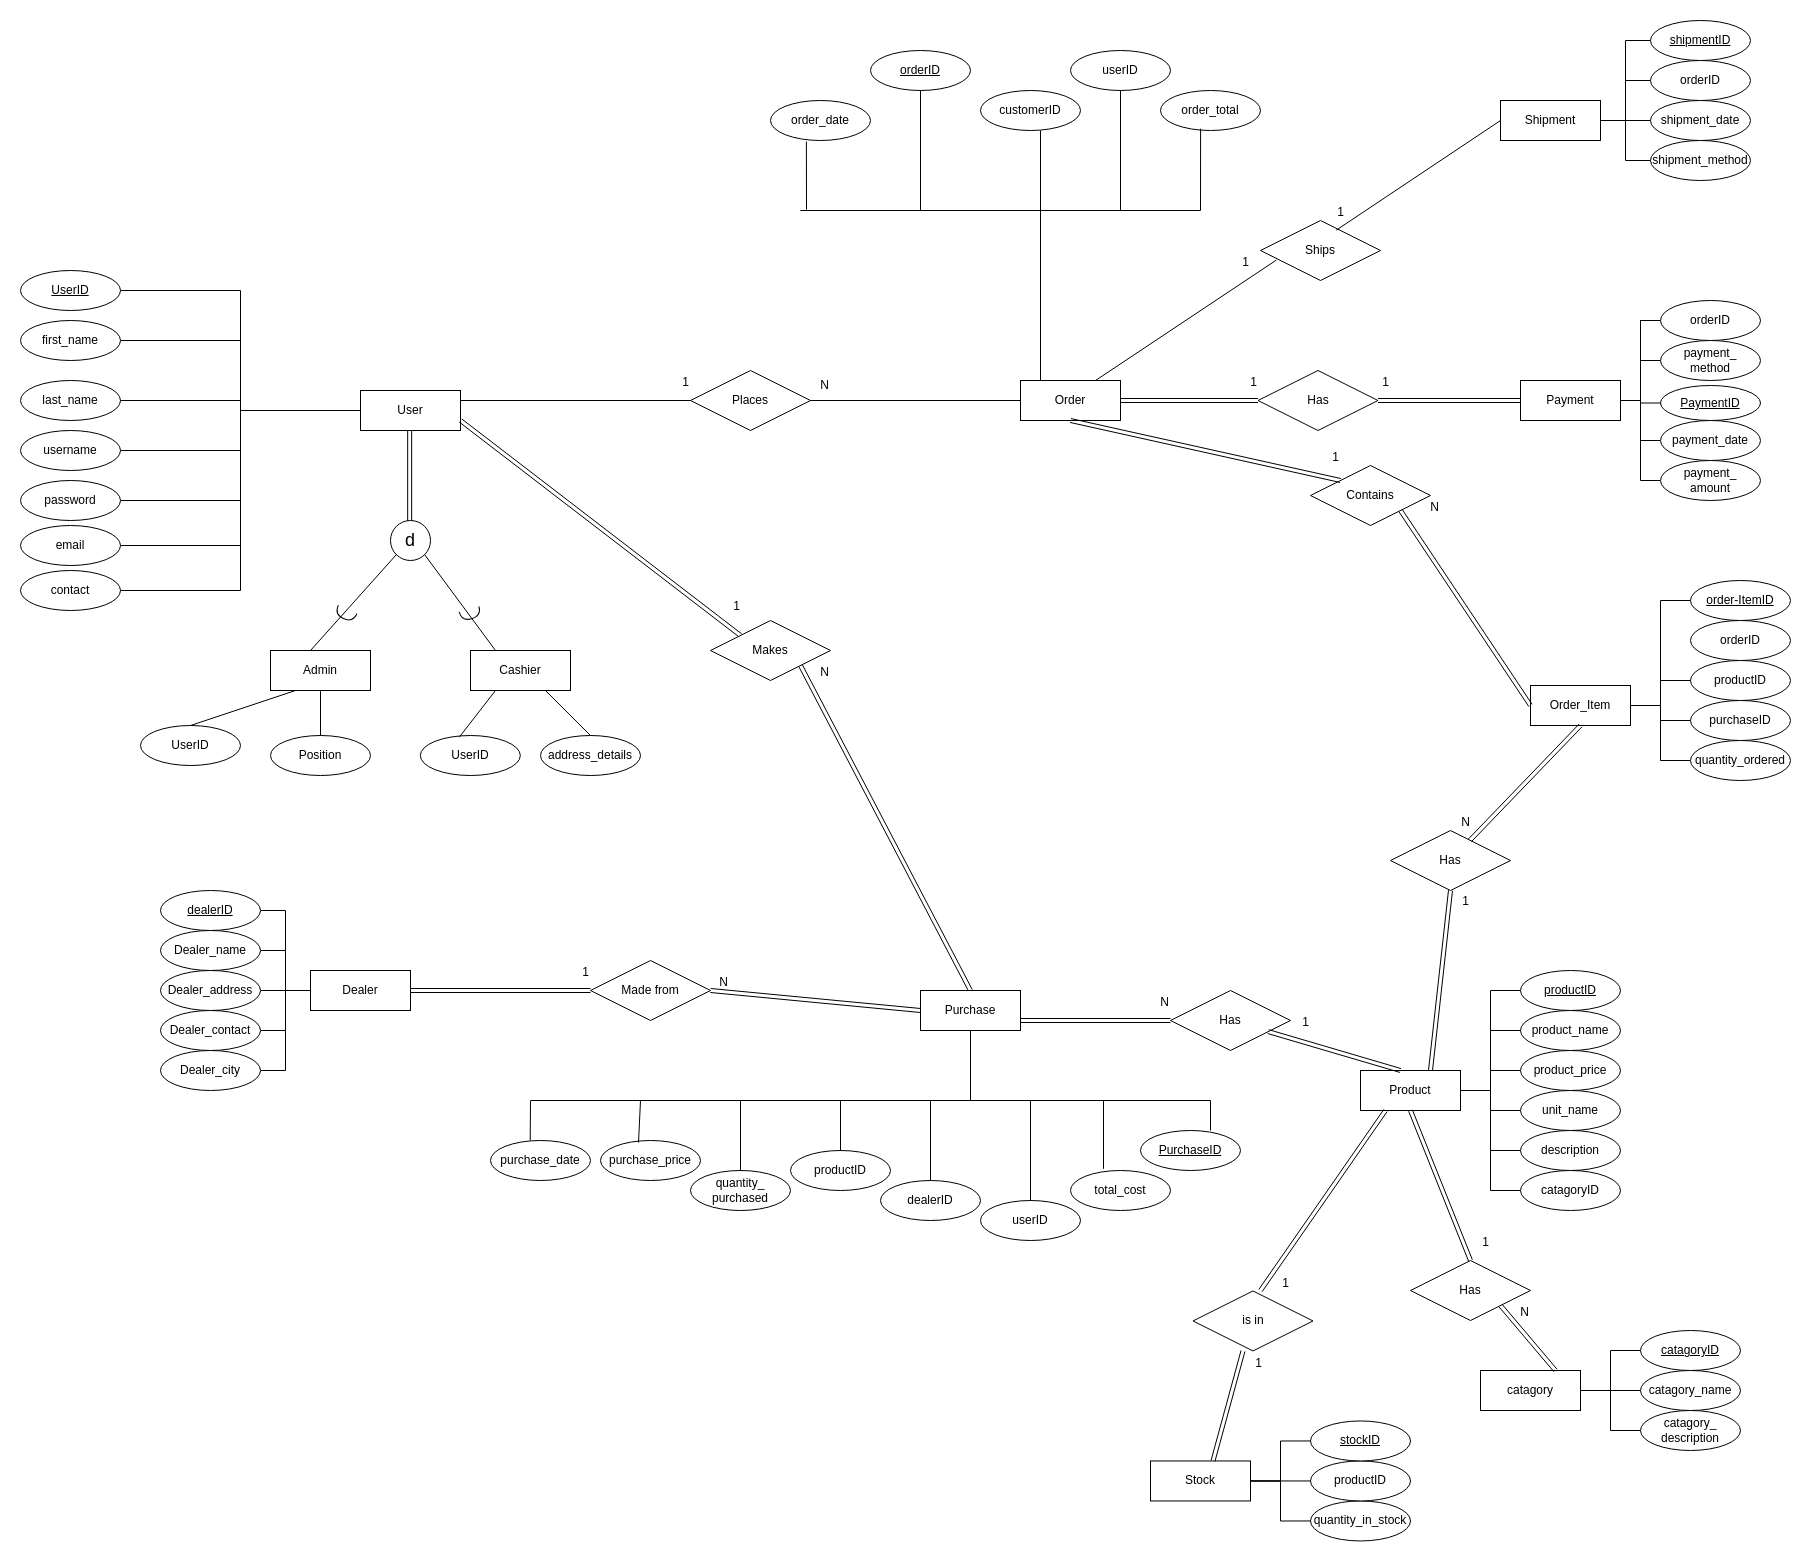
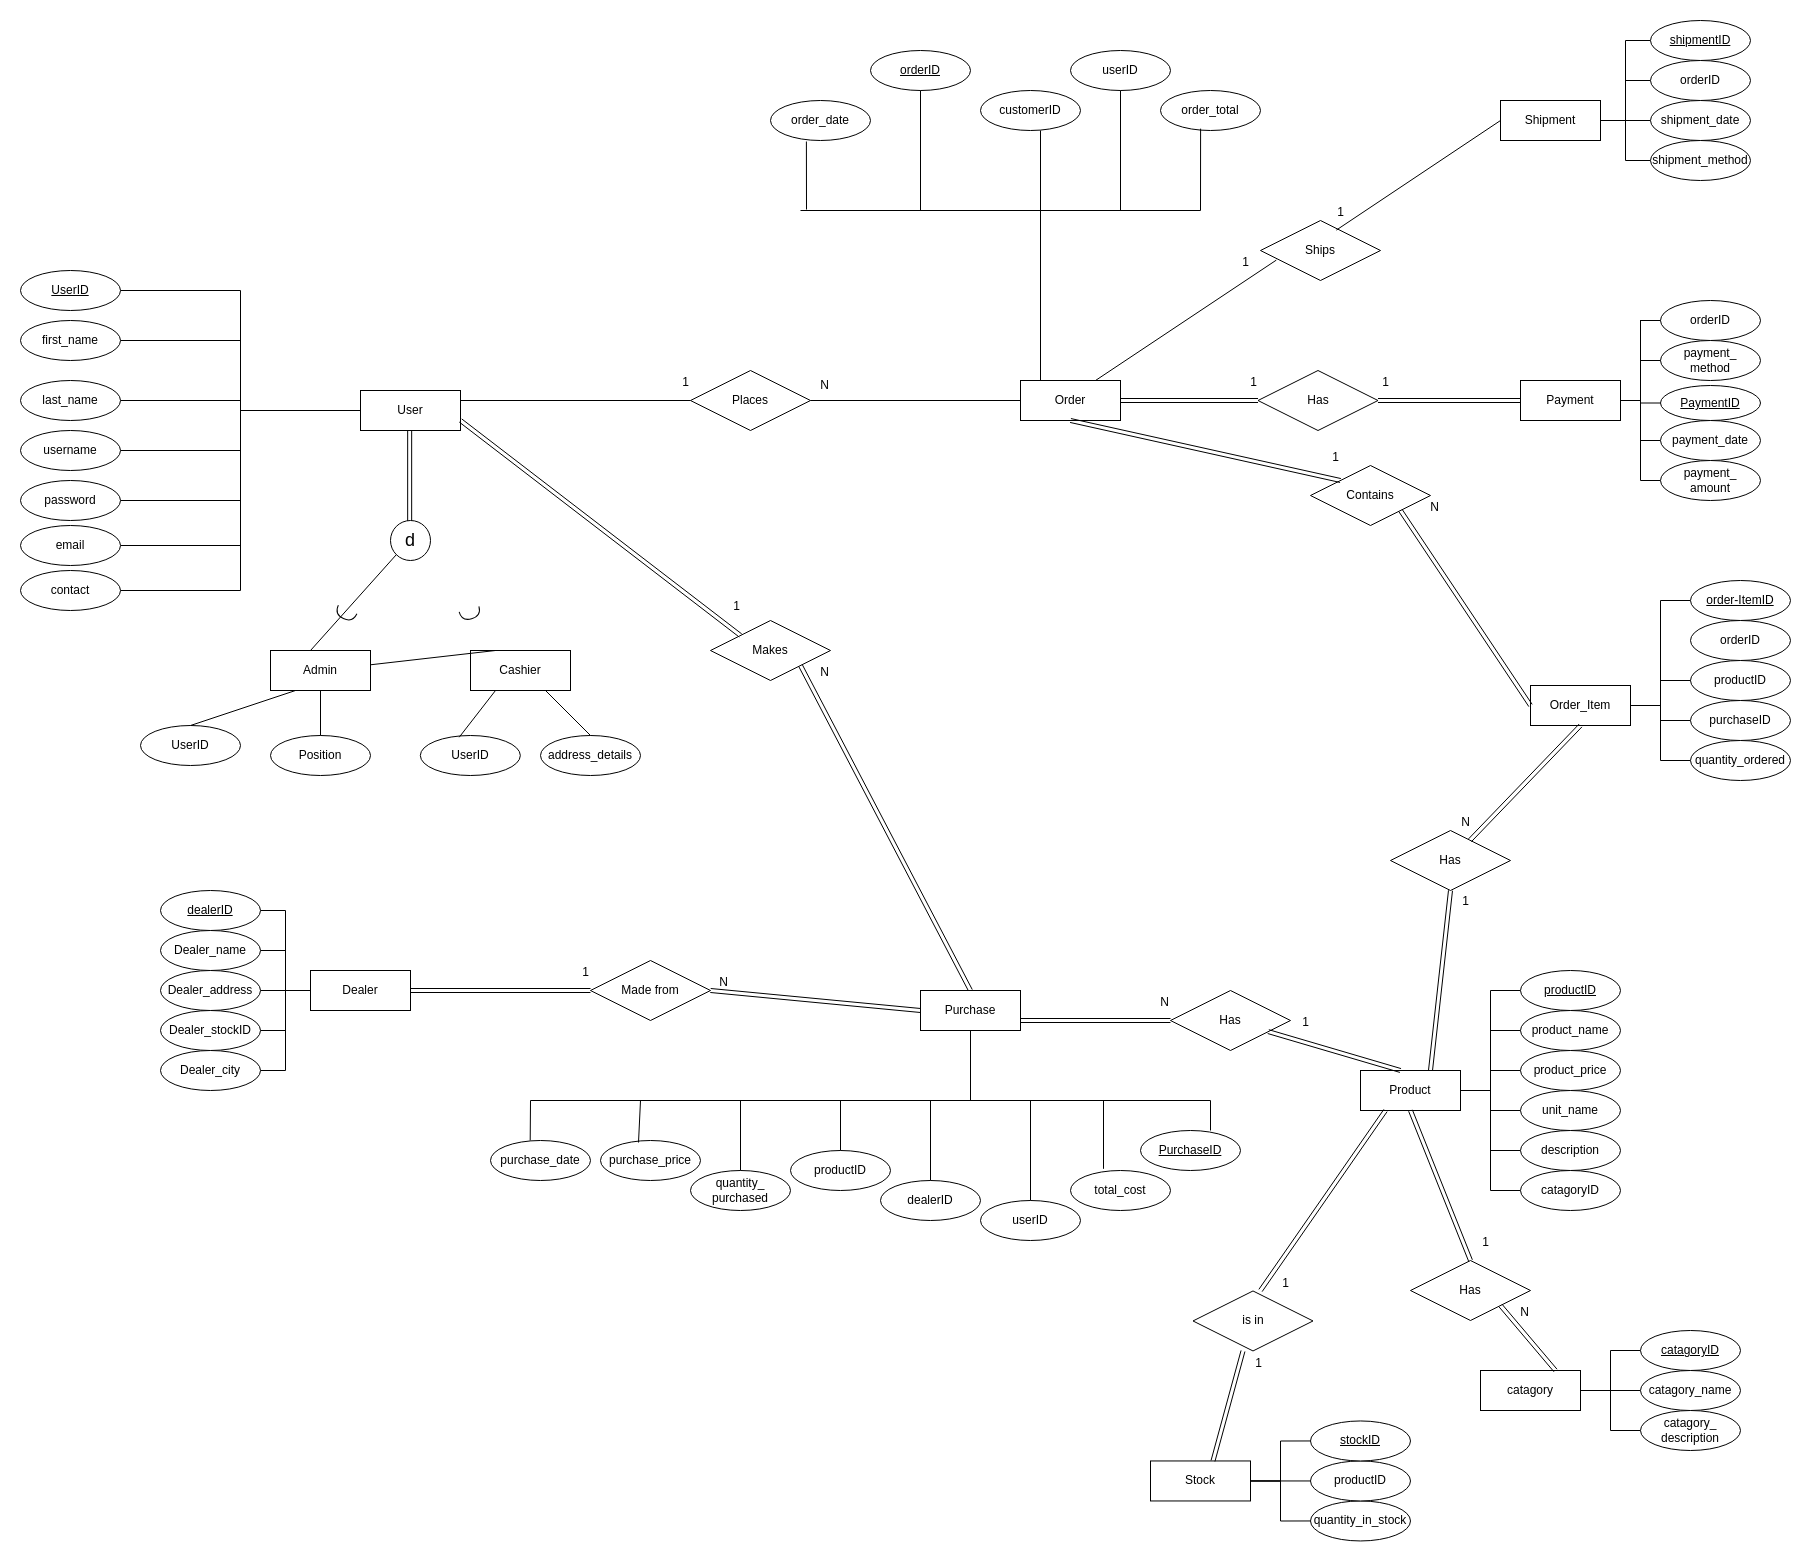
(460, 603) -> (434, 658)
(211, 1031) -> (211, 1031)
